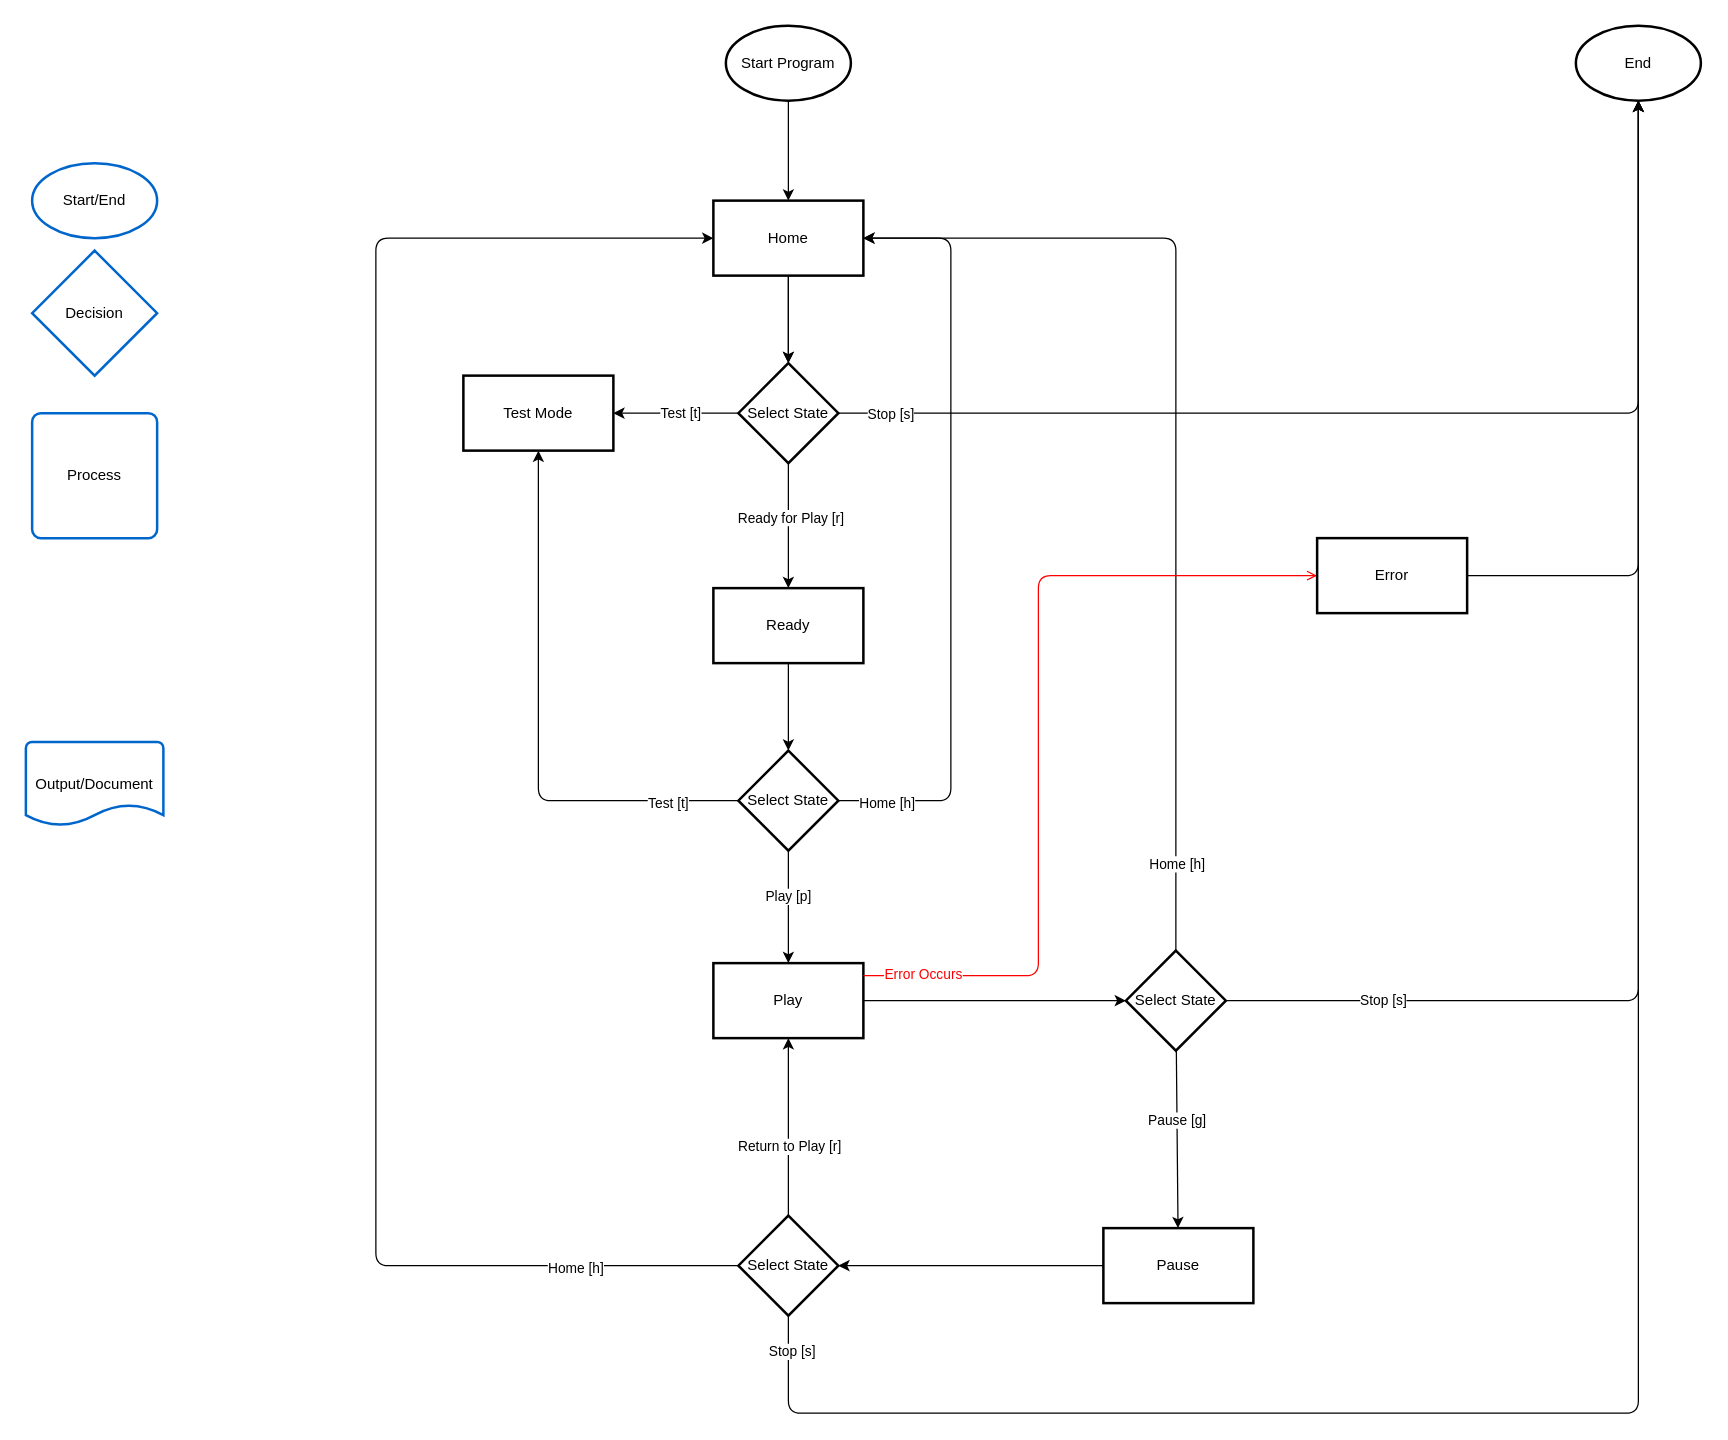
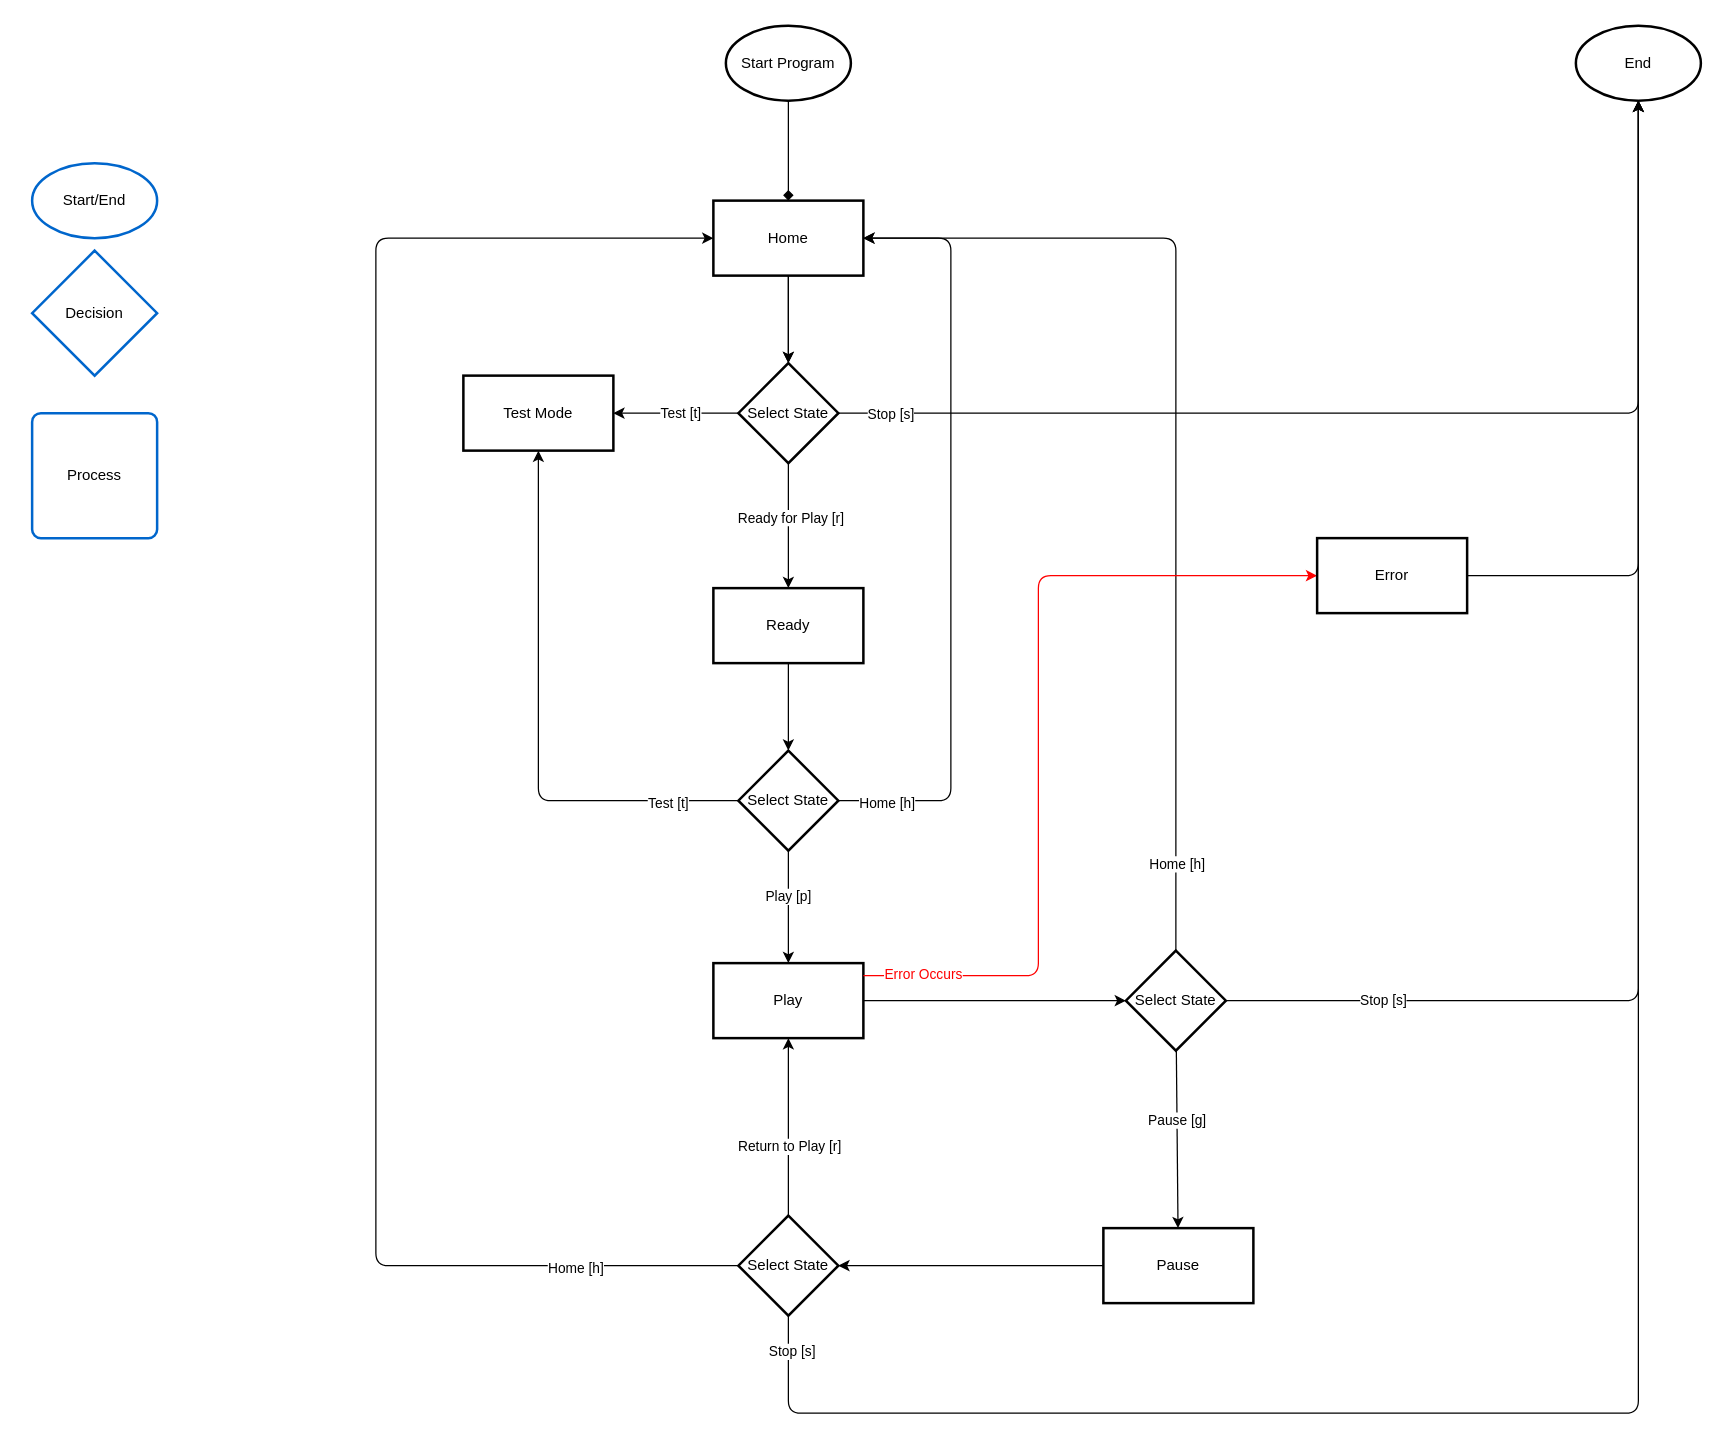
(788, 191) -> (788, 190)
(1309, 576) -> (1307, 576)
(94, 784) -> none
